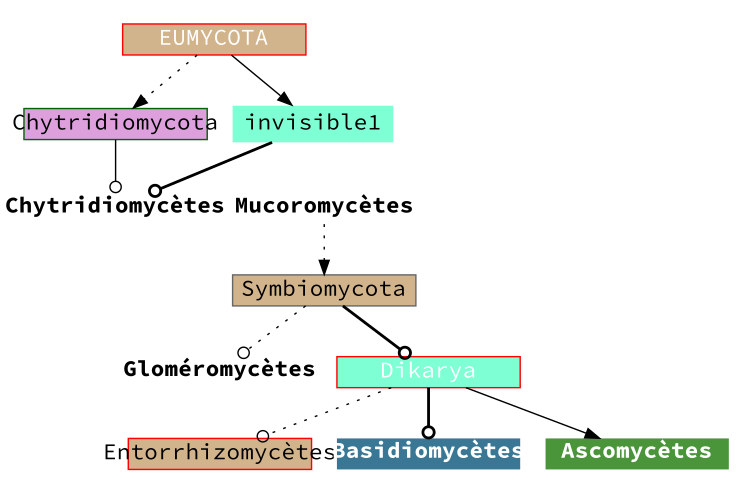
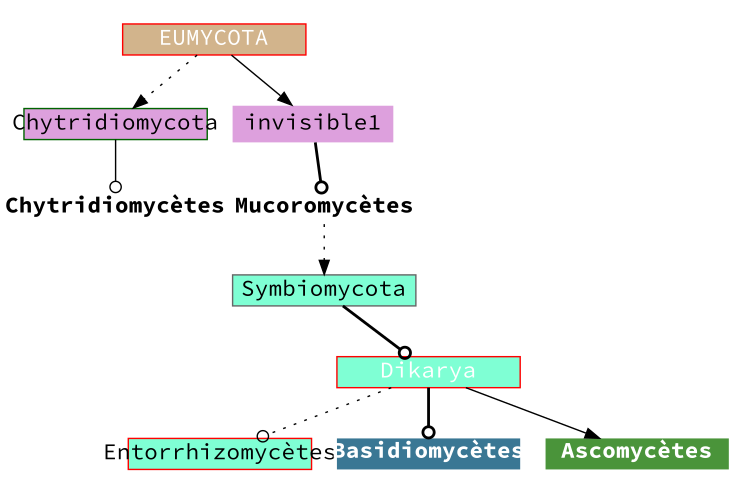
(313, 124) -> (313, 124)
(216, 166) -> (318, 162)
(324, 290) -> (324, 290)
(220, 372) -> none
(220, 454) -> (220, 454)
